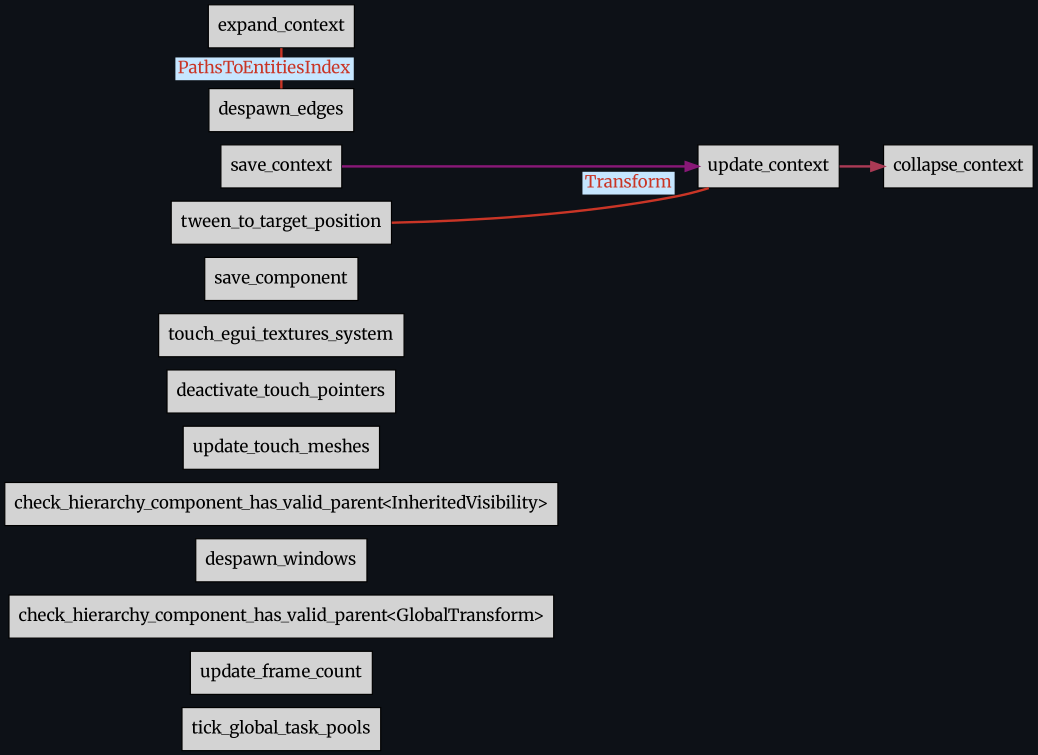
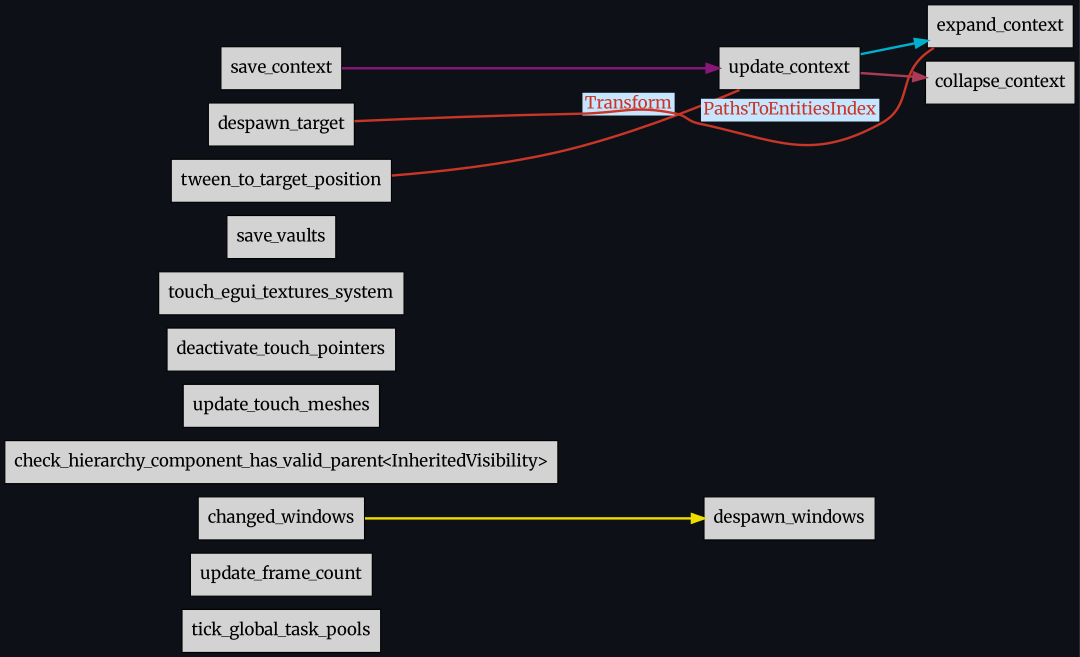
none -> (888, 49)
(281, 110) -> (281, 125)
(281, 279) -> (281, 237)
none -> (281, 518)
(281, 617) -> none
